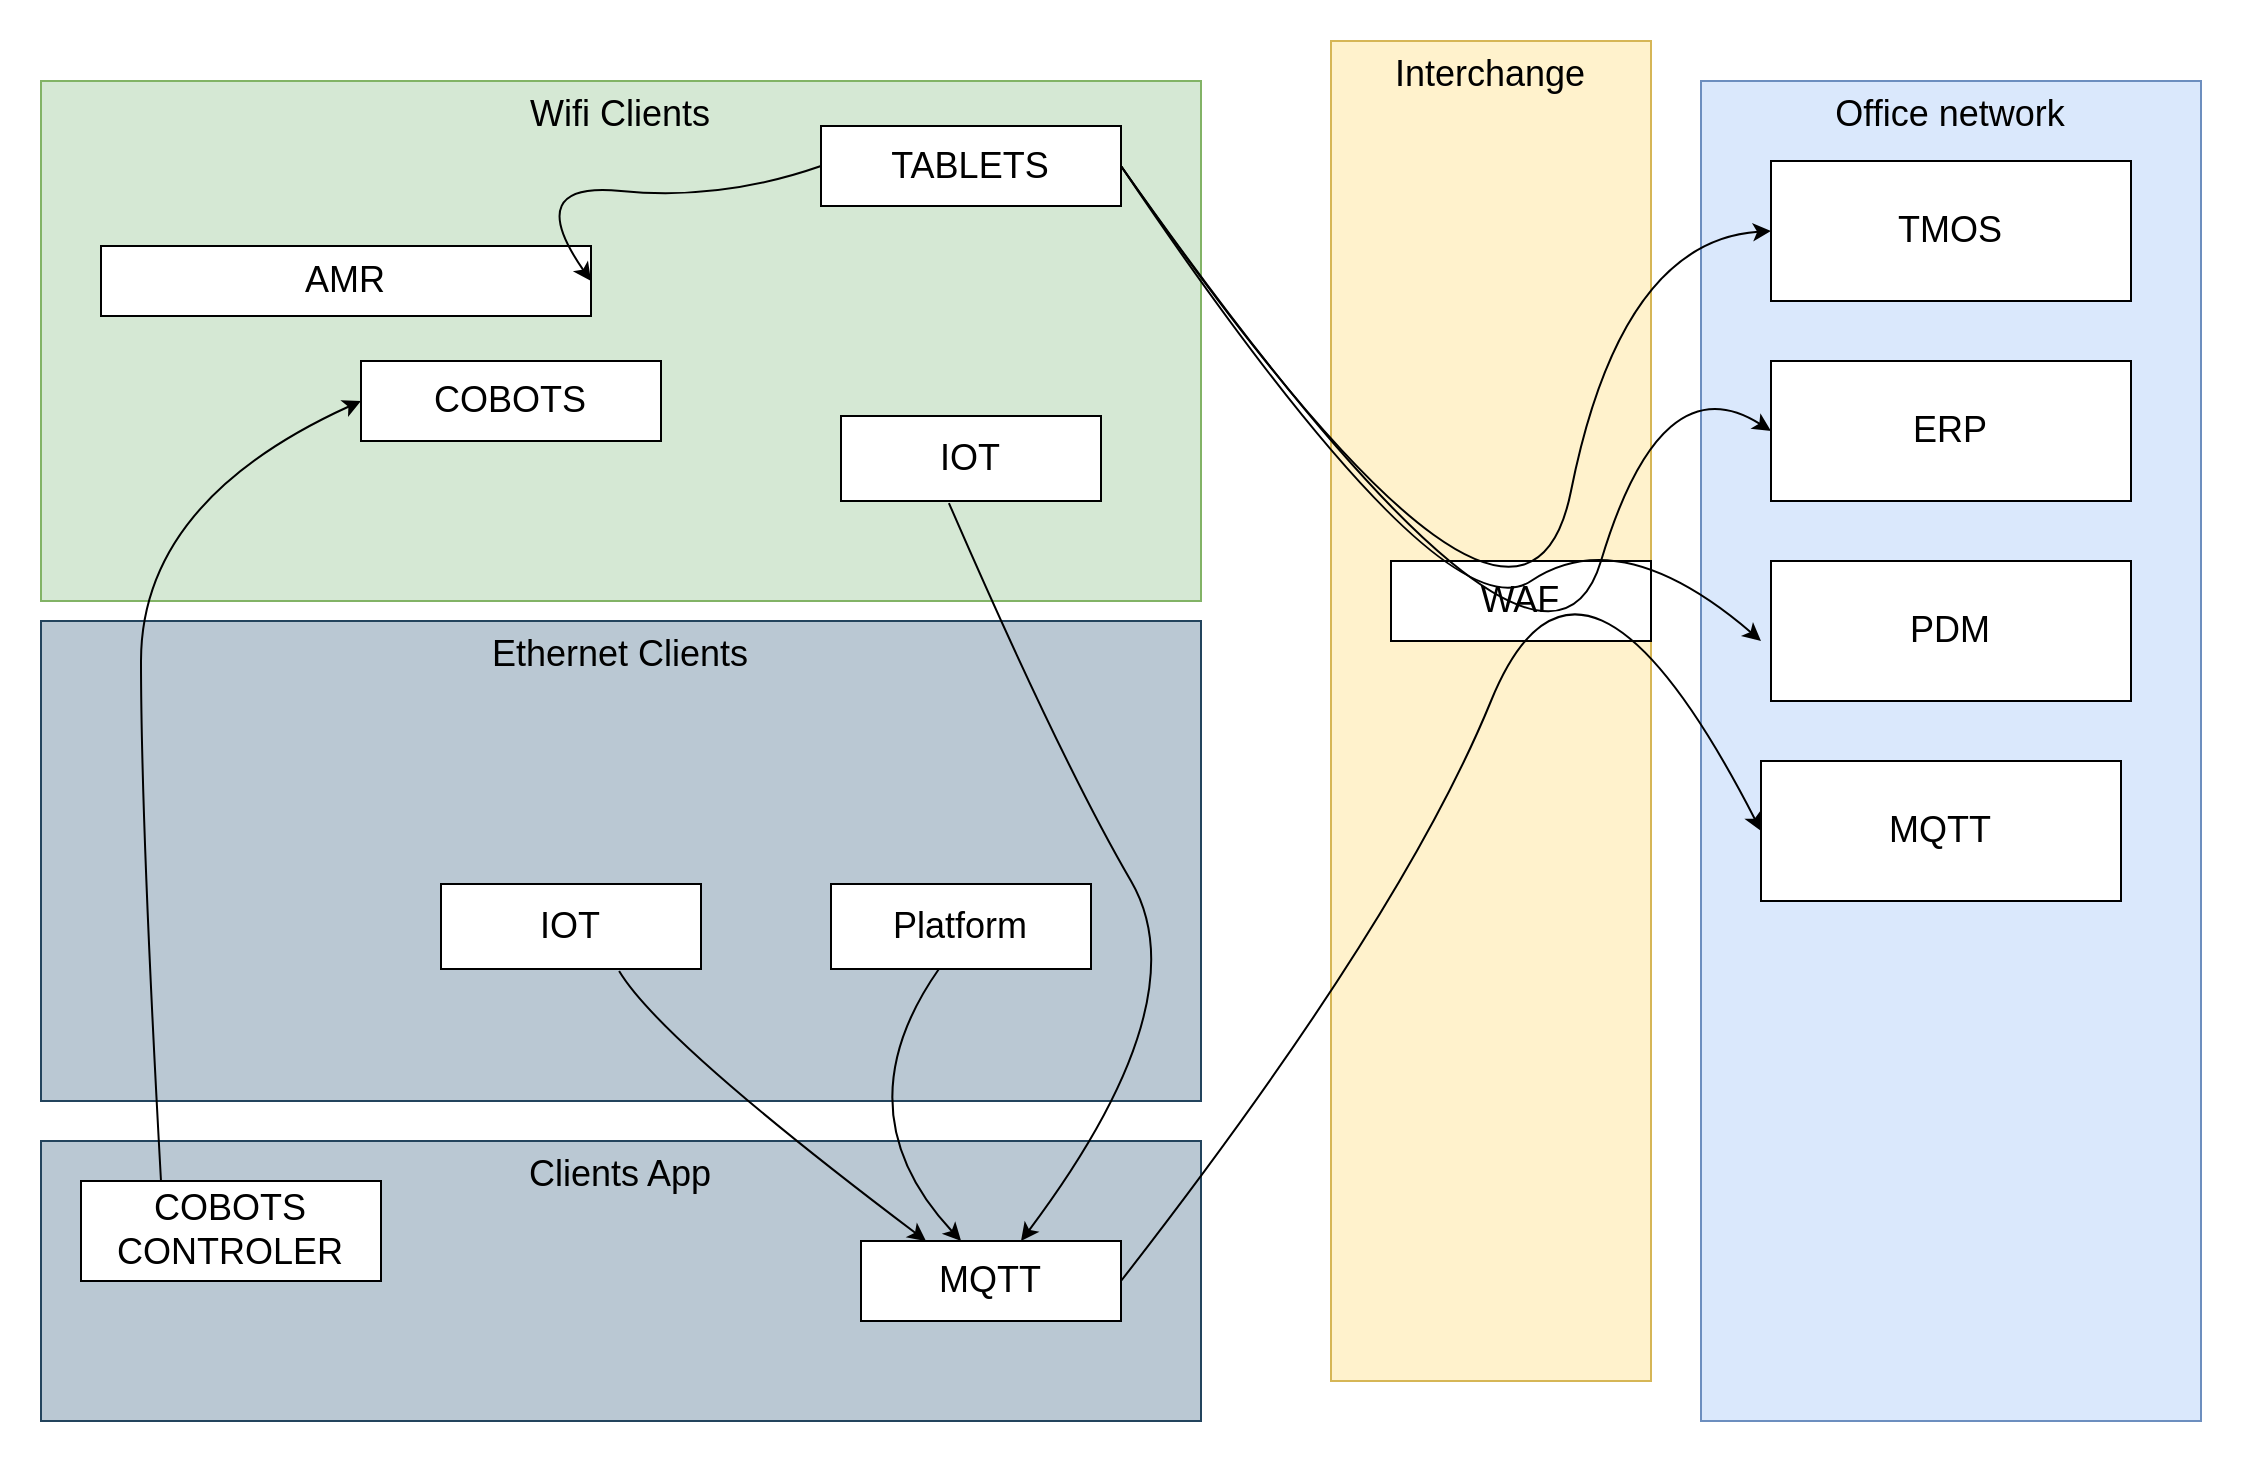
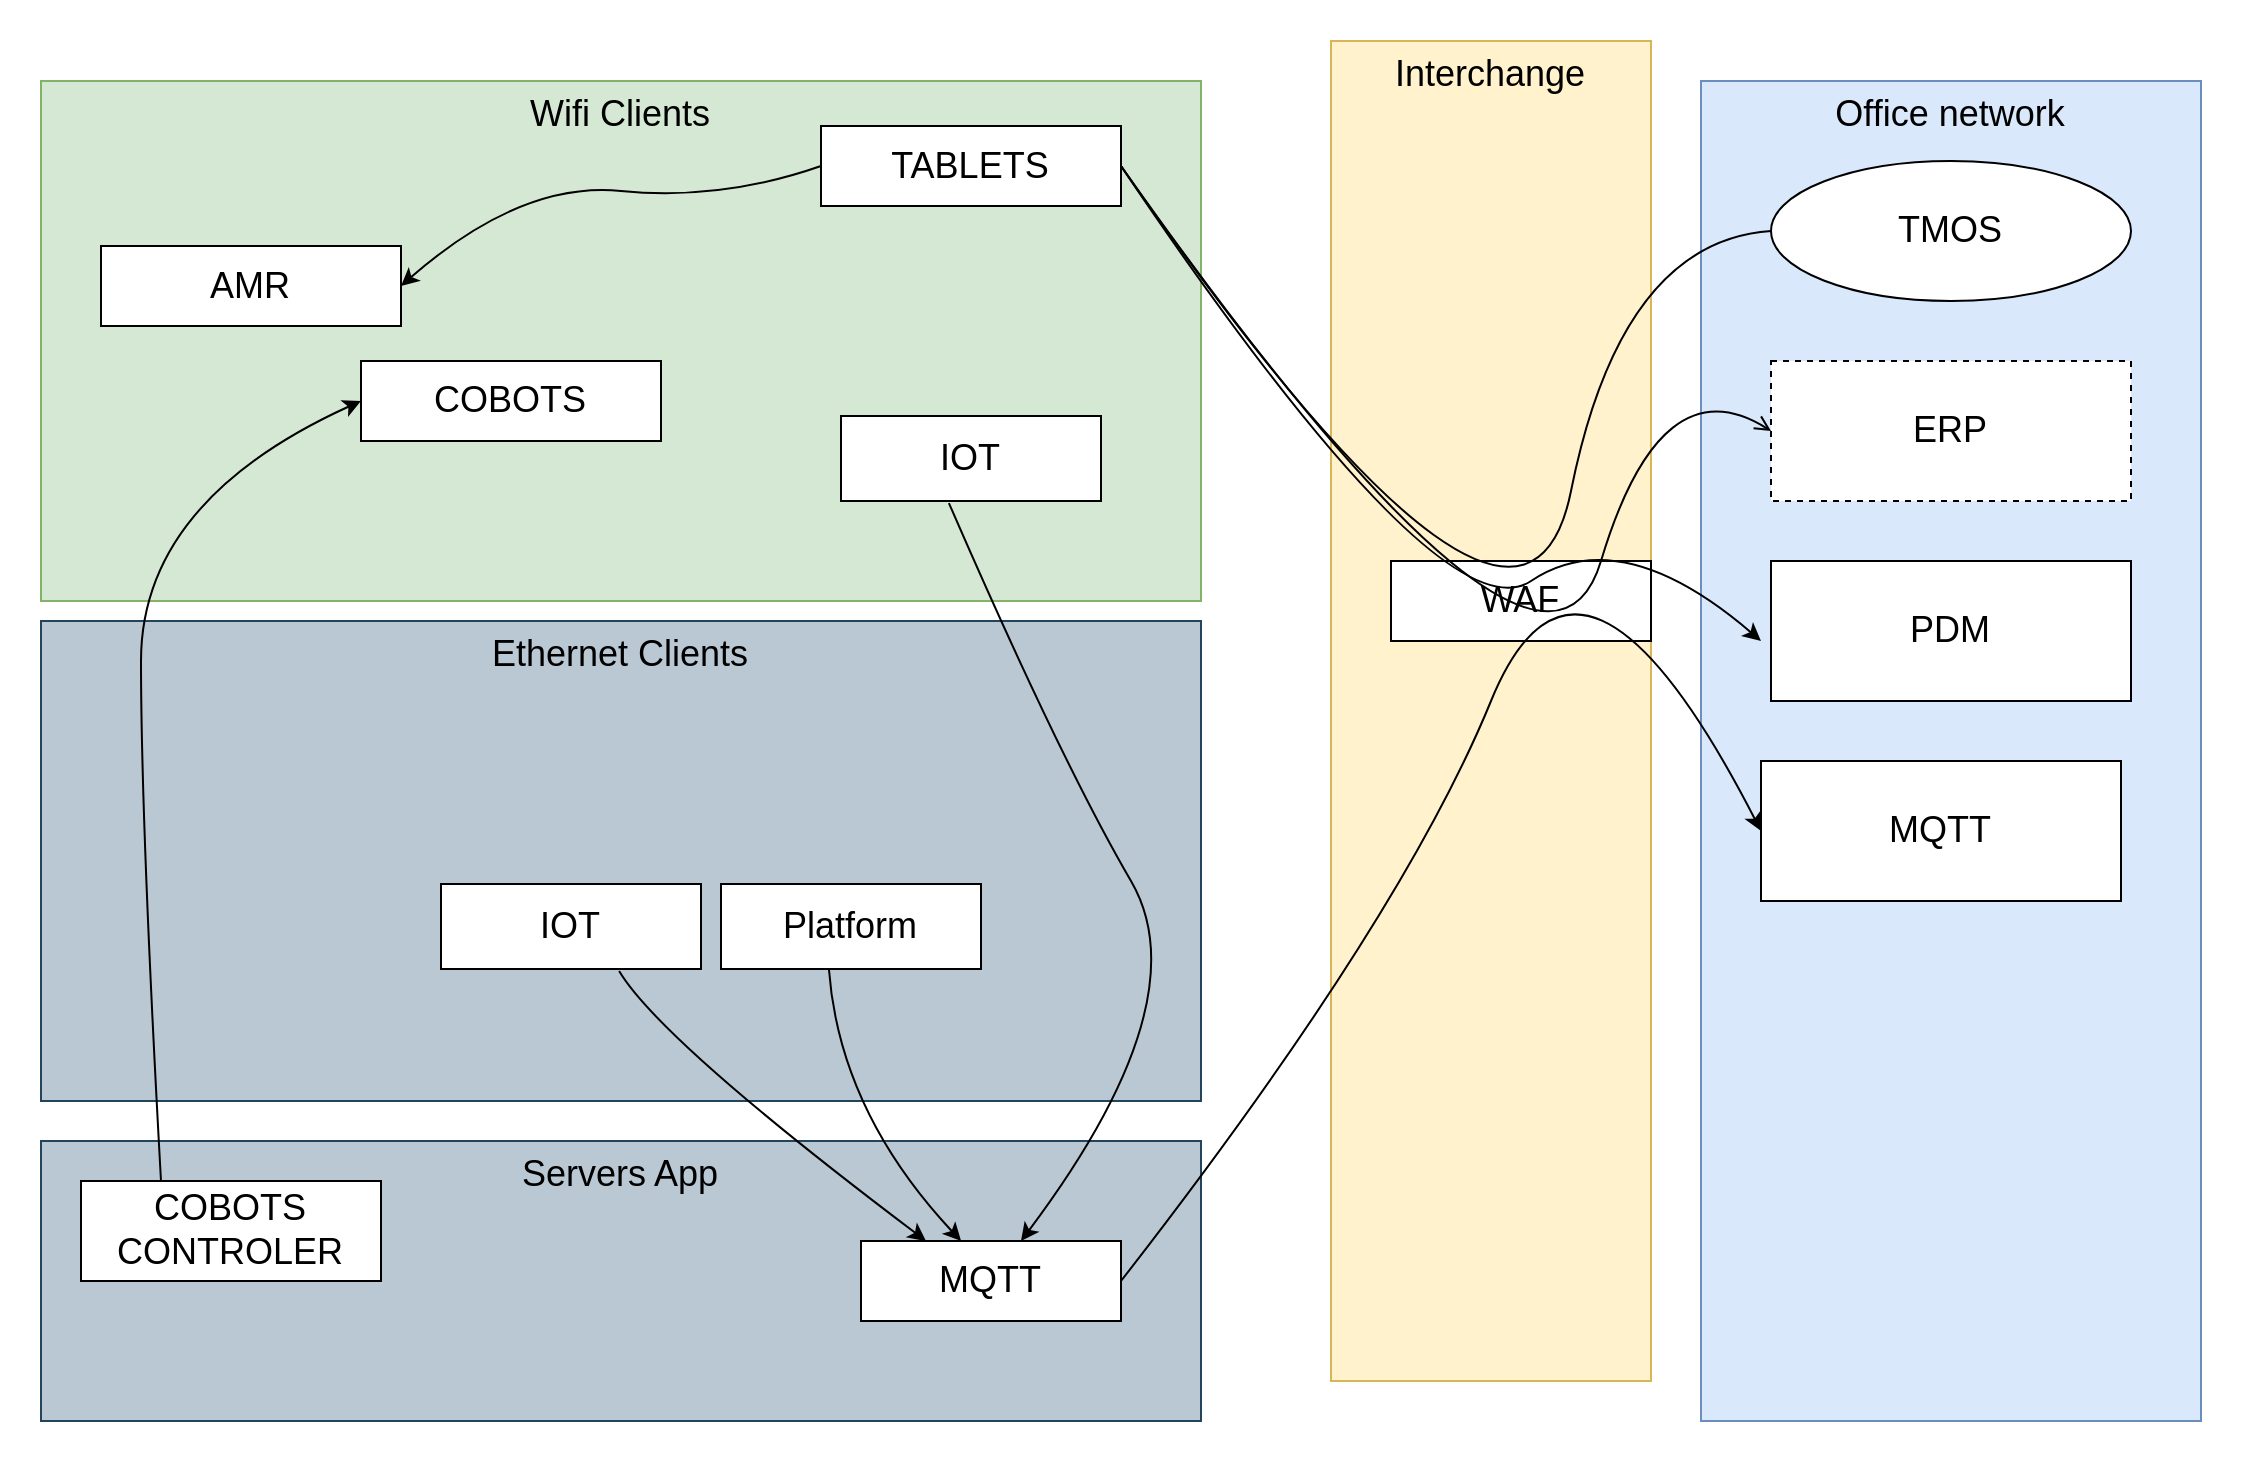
(1951, 231) -> (1951, 231)
(346, 281) -> (251, 286)
(1651, 292) -> (1656, 290)
(1682, 419) -> (1685, 421)
(1951, 431) -> (1951, 431)
(961, 927) -> (851, 927)
(621, 1177) -> (621, 1177)
